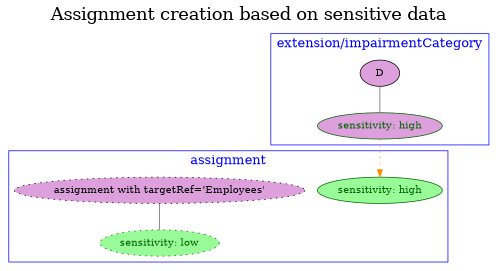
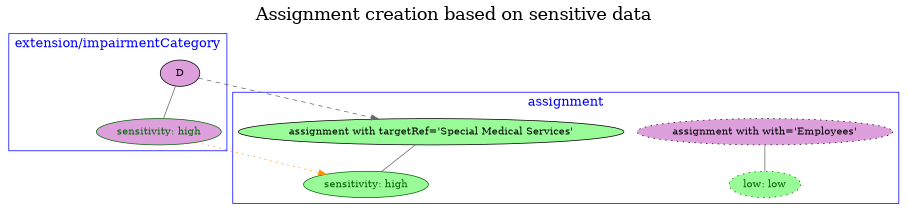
none -> (431, 132)
(160, 190) -> (765, 132)
(160, 243) -> (765, 184)
